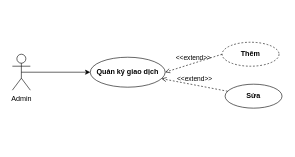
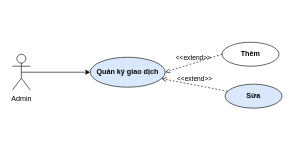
(251, 54) -> (251, 54)
(128, 72) -> (128, 72)
(254, 96) -> (254, 96)
